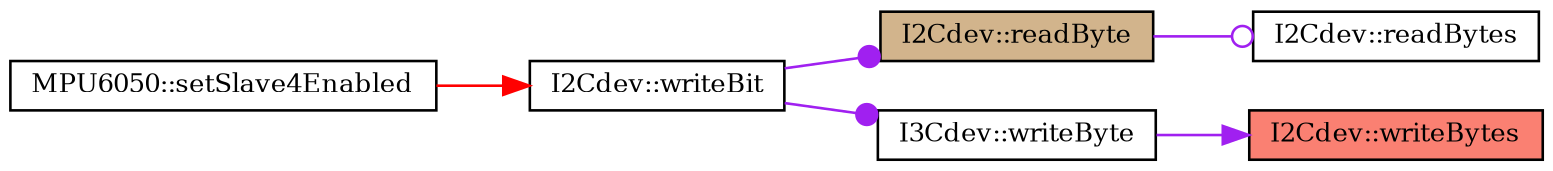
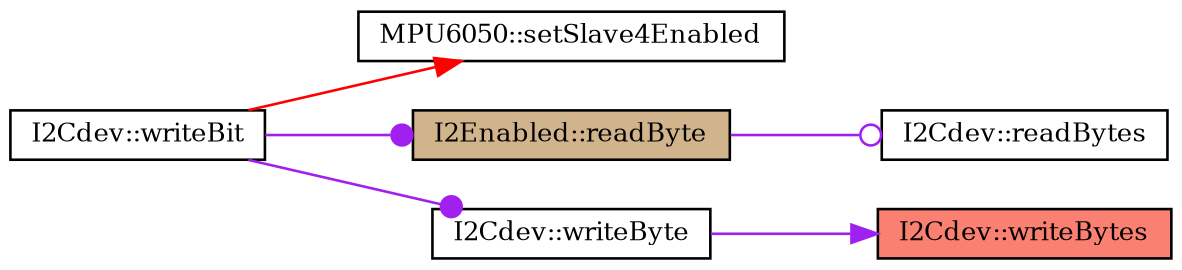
(1017, 36) -> (571, 135)
(470, 86) -> (342, 89)
(1017, 135) -> (571, 234)
